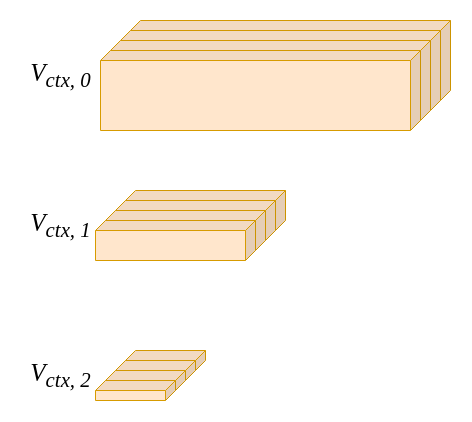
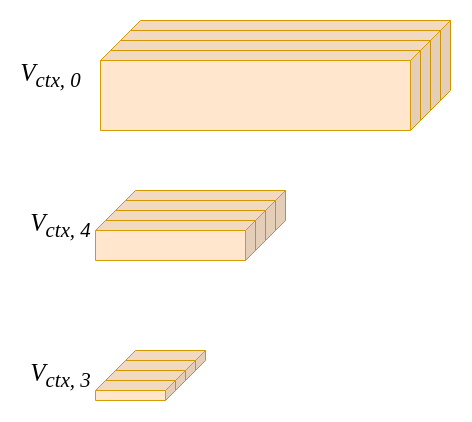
(61, 76) -> (51, 76)
(61, 226) -> (61, 226)
(61, 376) -> (61, 376)
